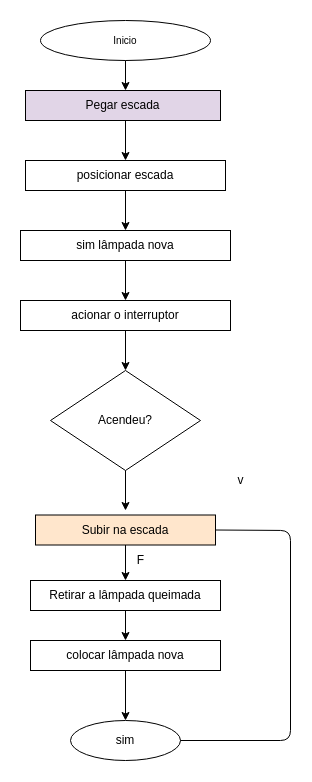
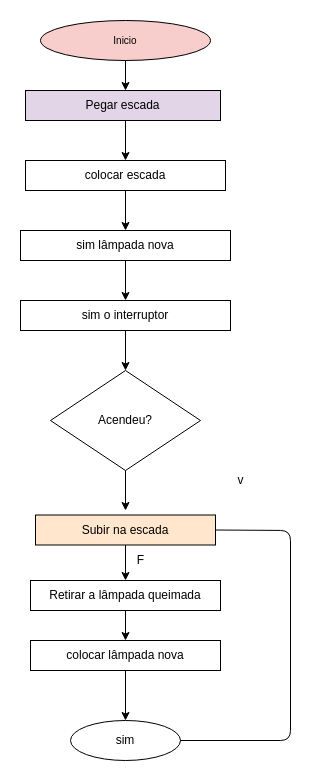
(126, 41) -> (126, 41)
(126, 176) -> (126, 176)
(126, 316) -> (126, 316)
